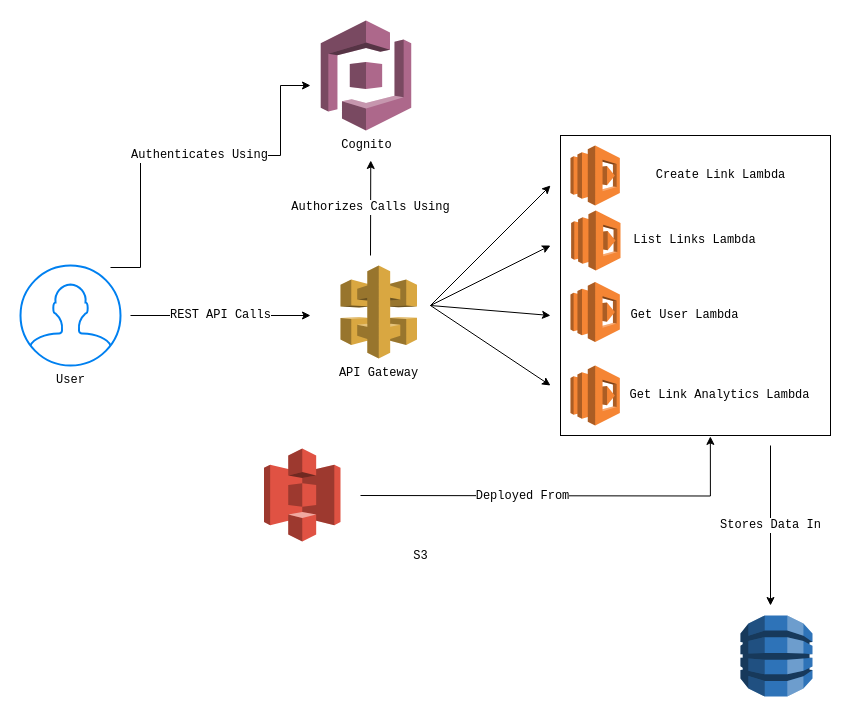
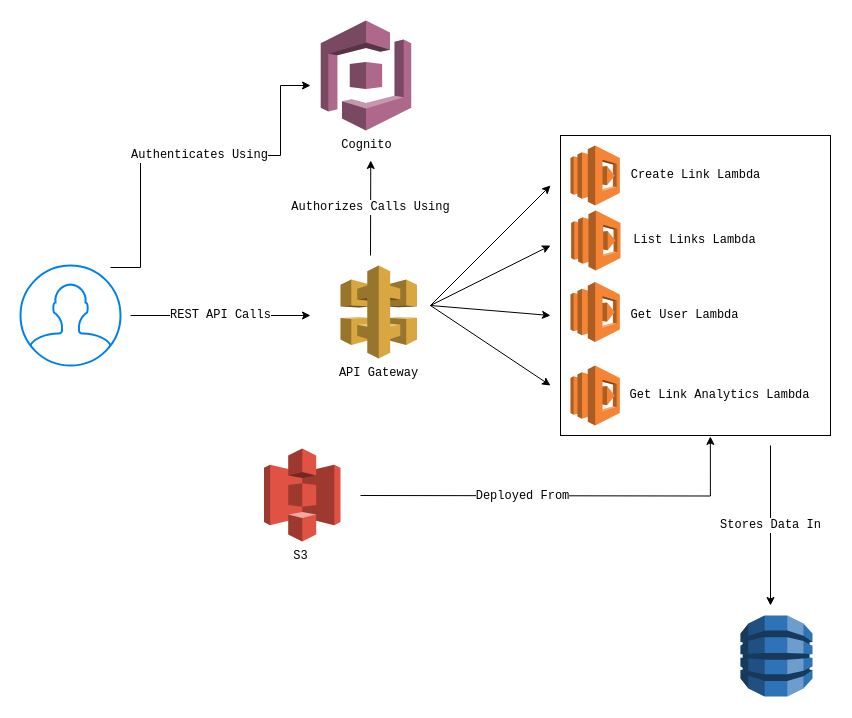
(721, 176) -> (696, 176)
(71, 381) -> none
(421, 557) -> (301, 557)
